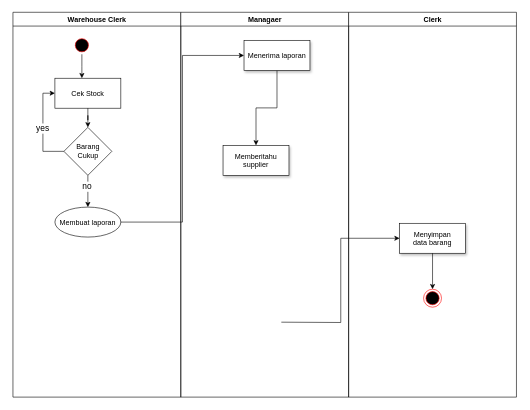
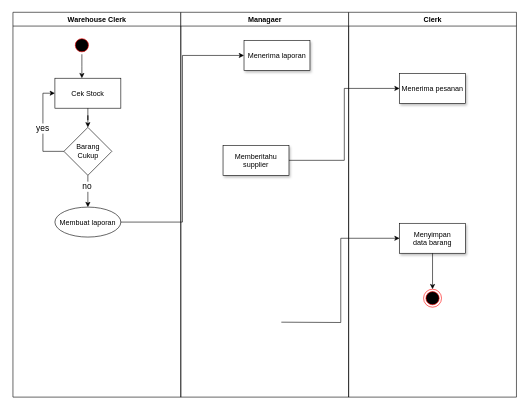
none -> (369, 89)
none -> (433, 89)
(277, 108) -> none
